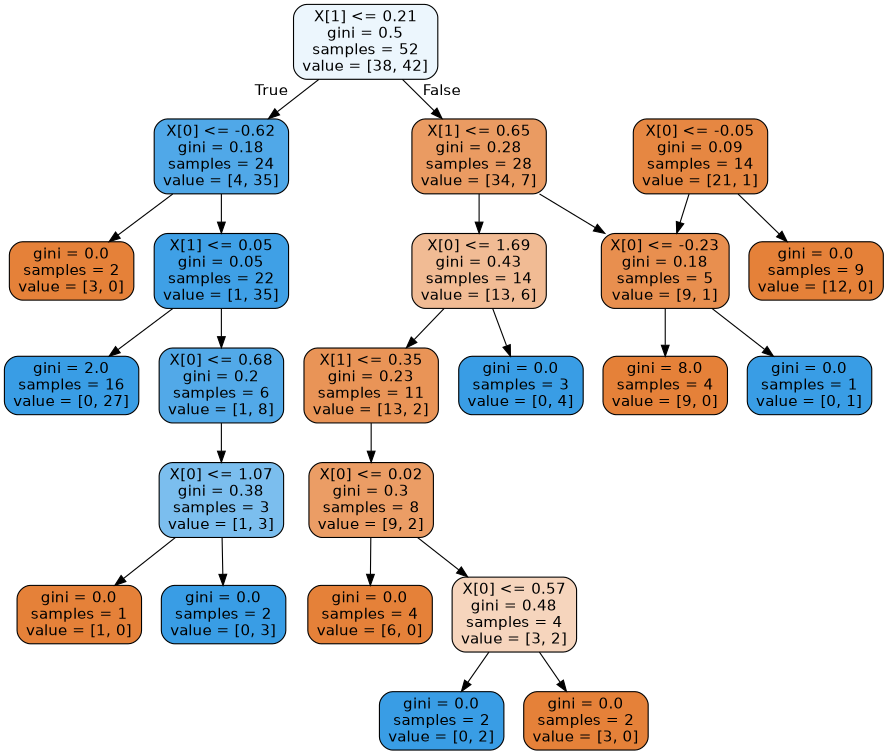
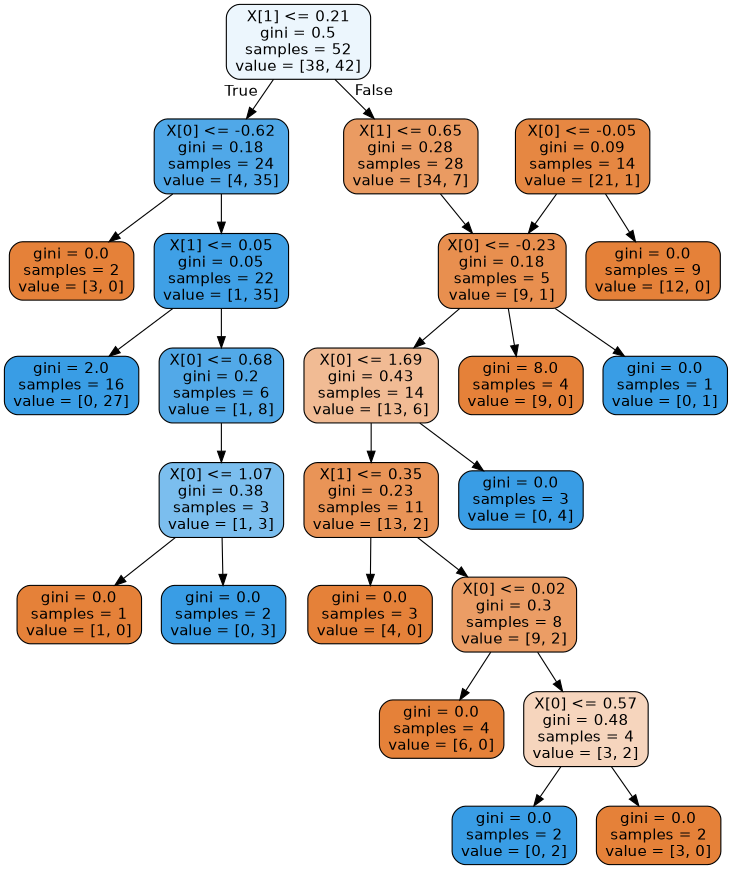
(479, 208) -> (441, 325)
none -> (370, 615)
